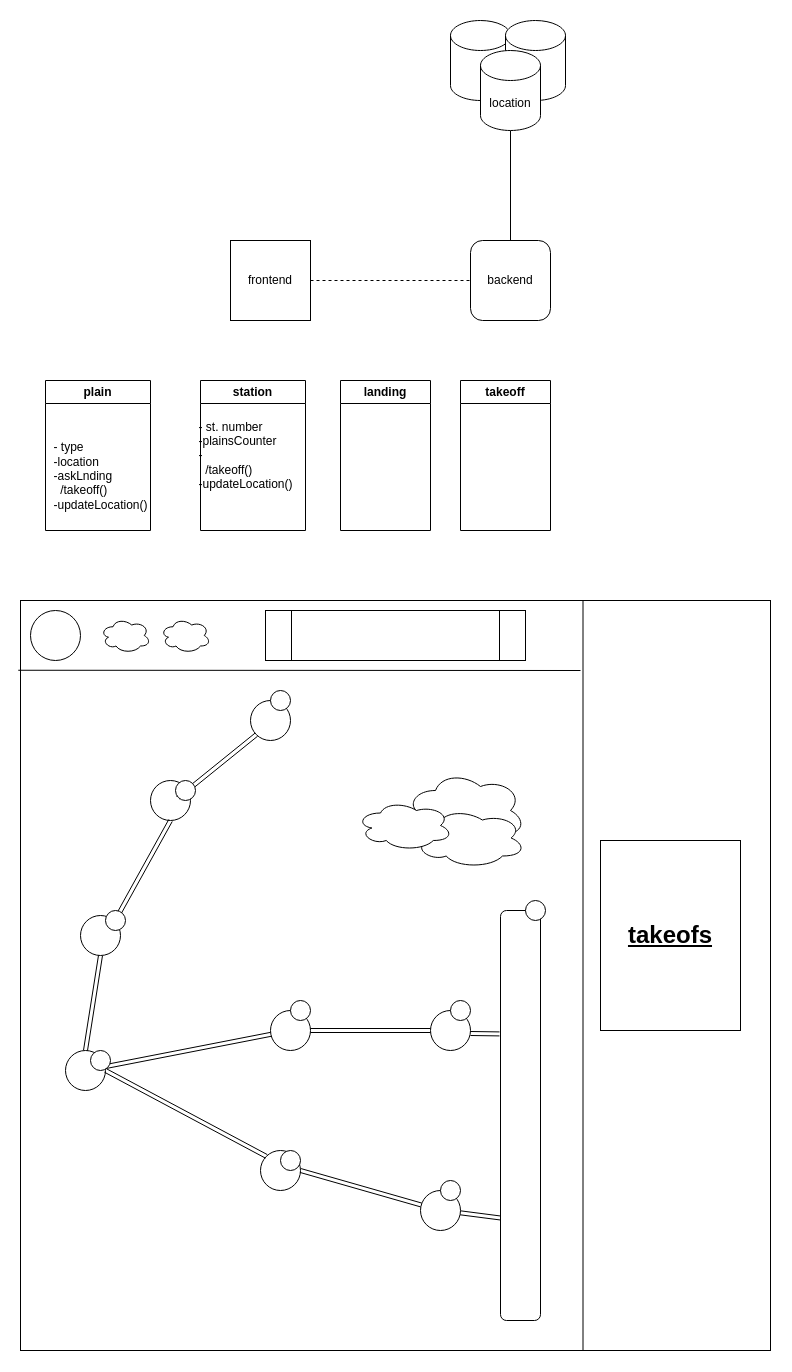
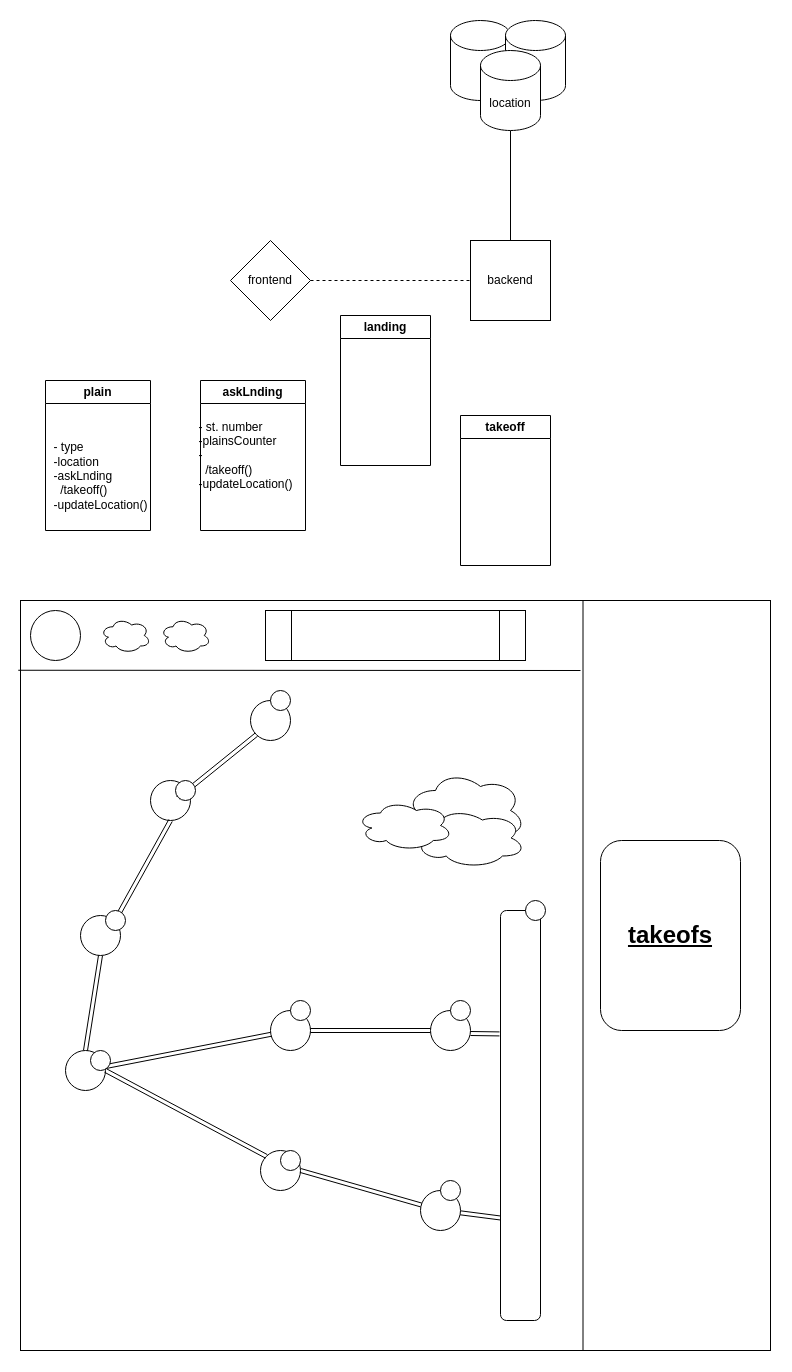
(271, 281) -> (271, 281)
(511, 281) -> (511, 281)
(253, 393) -> (253, 393)
(386, 456) -> (386, 391)
(506, 456) -> (506, 491)
(671, 936) -> (671, 936)
